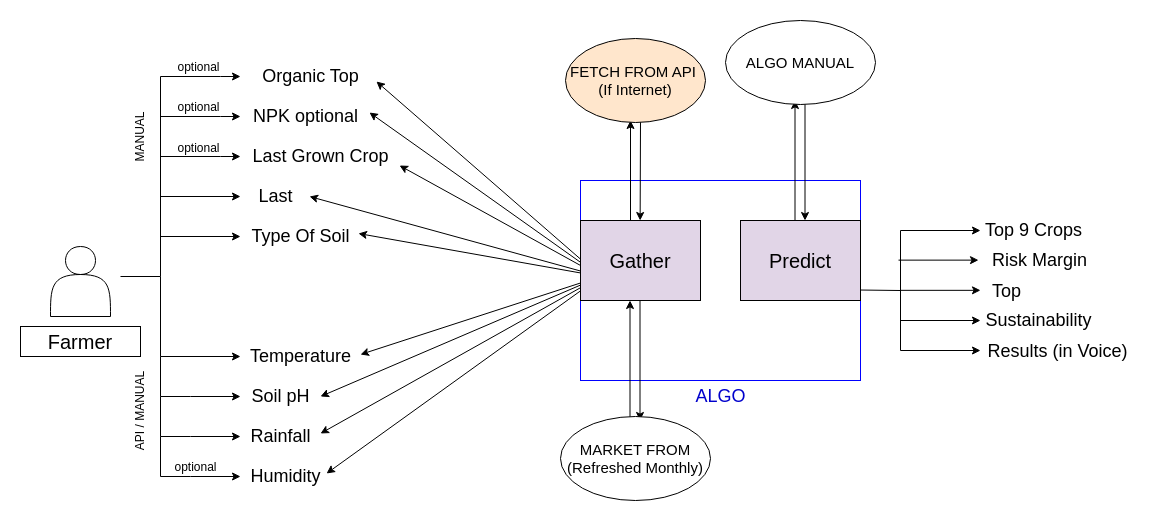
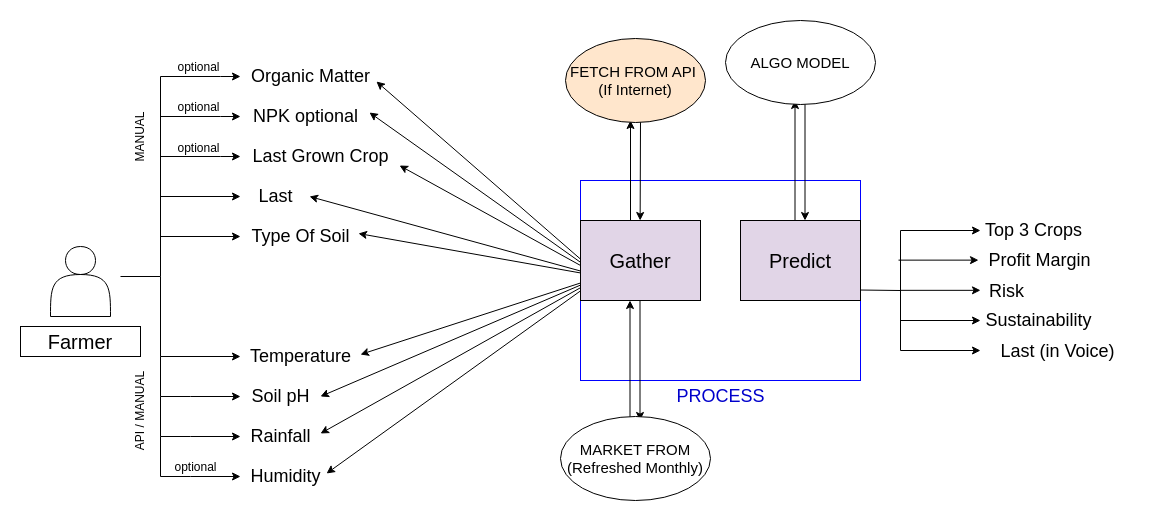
(801, 63) -> (801, 63)
(311, 77) -> (311, 77)
(1034, 231) -> (1034, 231)
(1040, 261) -> (1040, 261)
(1007, 292) -> (1007, 292)
(1058, 352) -> (1058, 352)
(721, 397) -> (721, 397)
